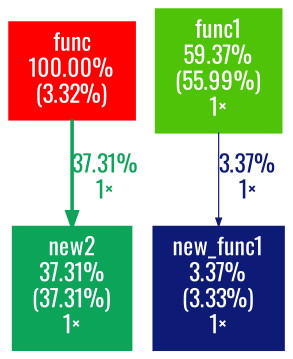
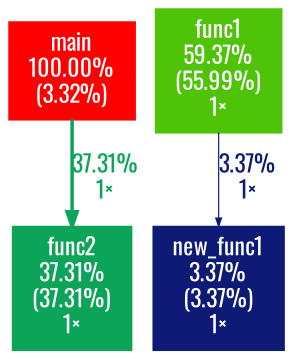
(72, 71) -> (72, 71)
(72, 288) -> (72, 288)
(219, 288) -> (219, 288)
